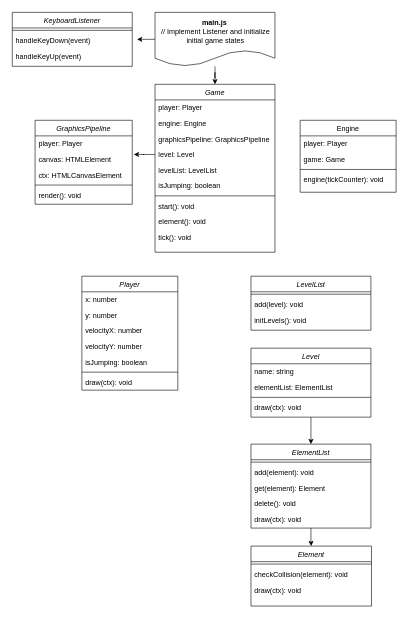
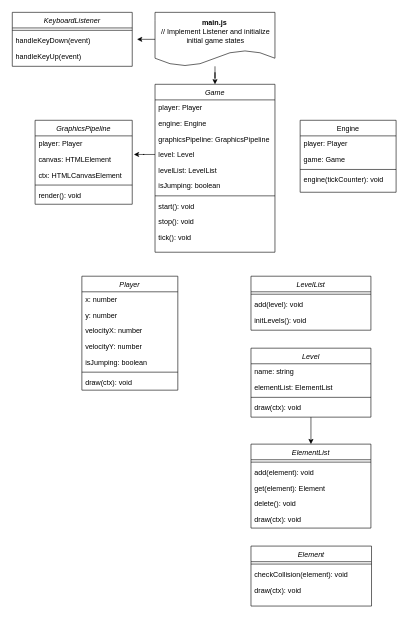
(185, 222) -> (180, 222)
(311, 540) -> none
